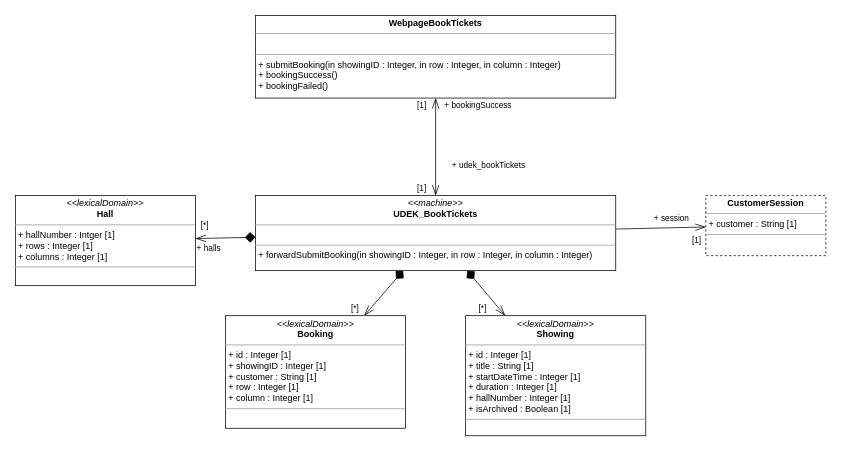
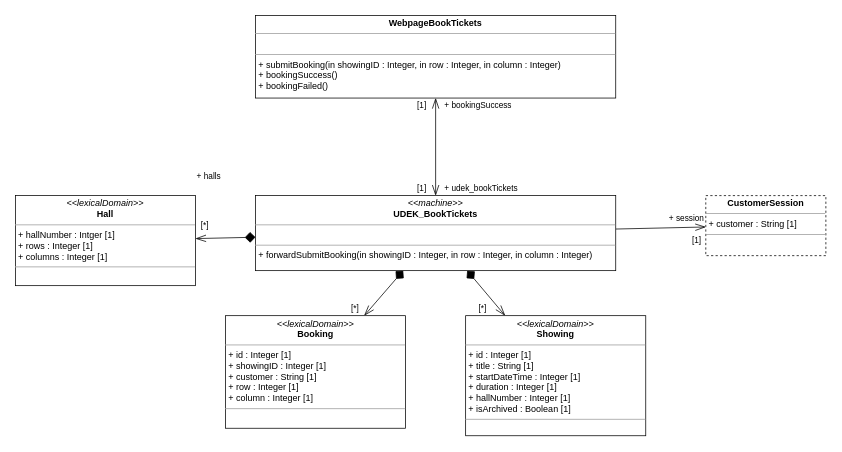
(488, 165) -> (480, 188)
(668, 218) -> (683, 218)
(218, 248) -> (218, 177)
